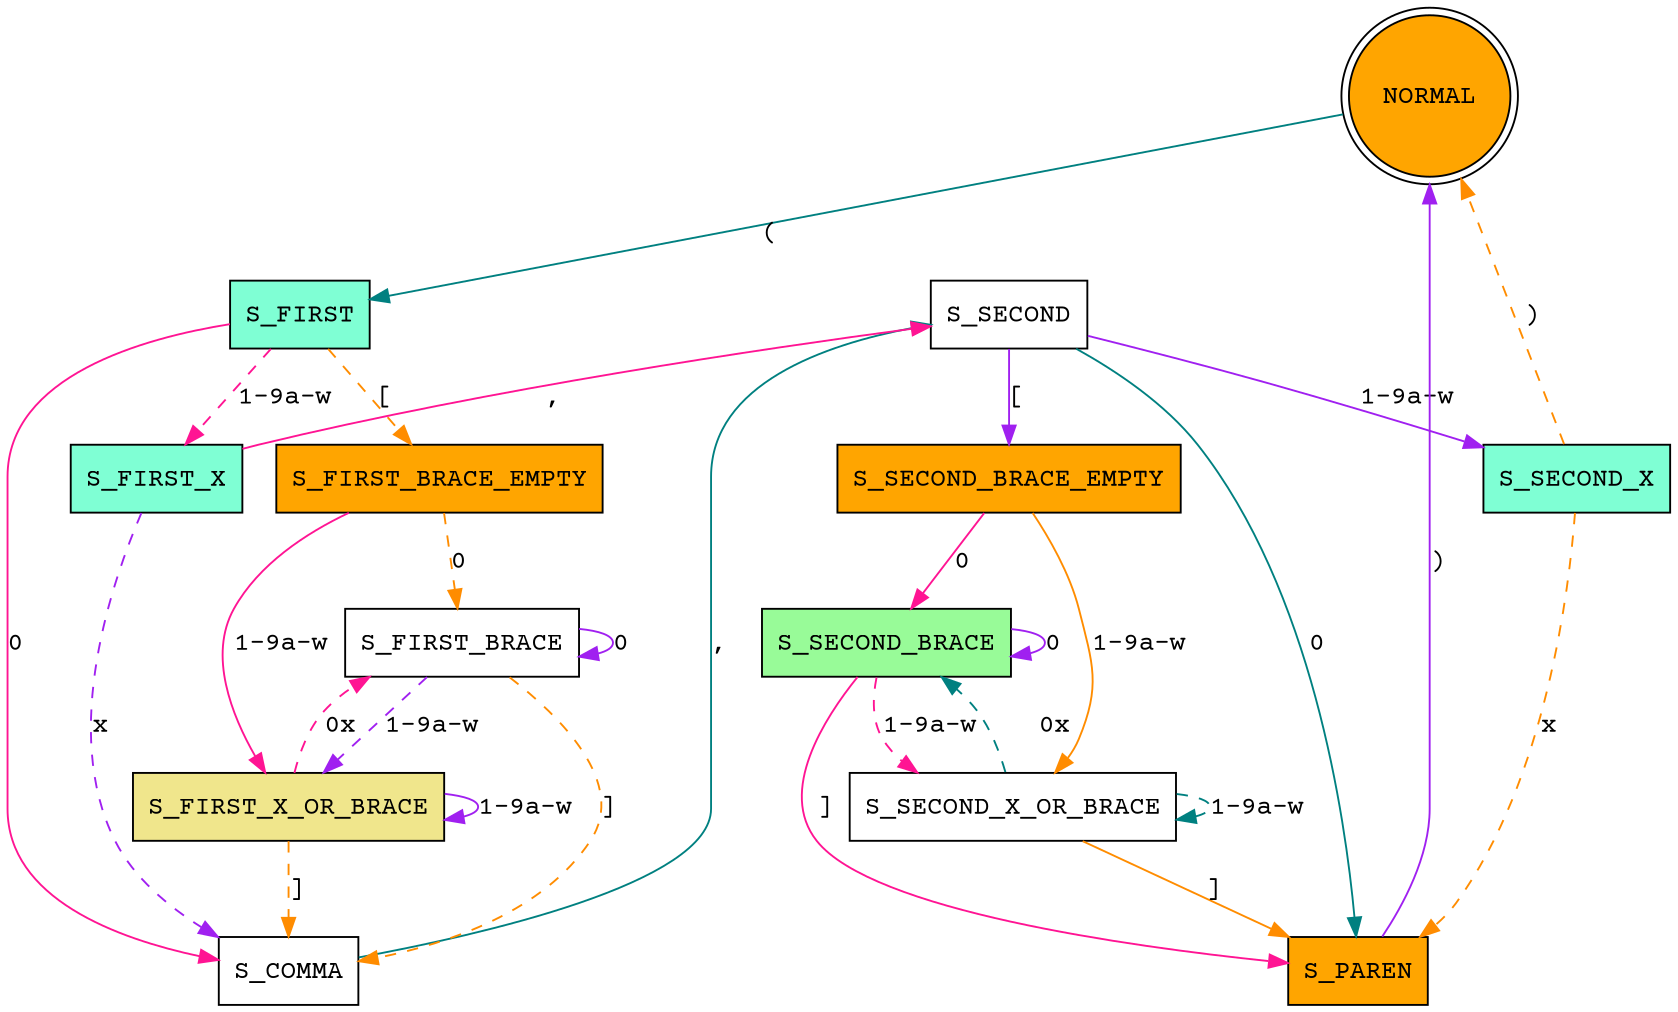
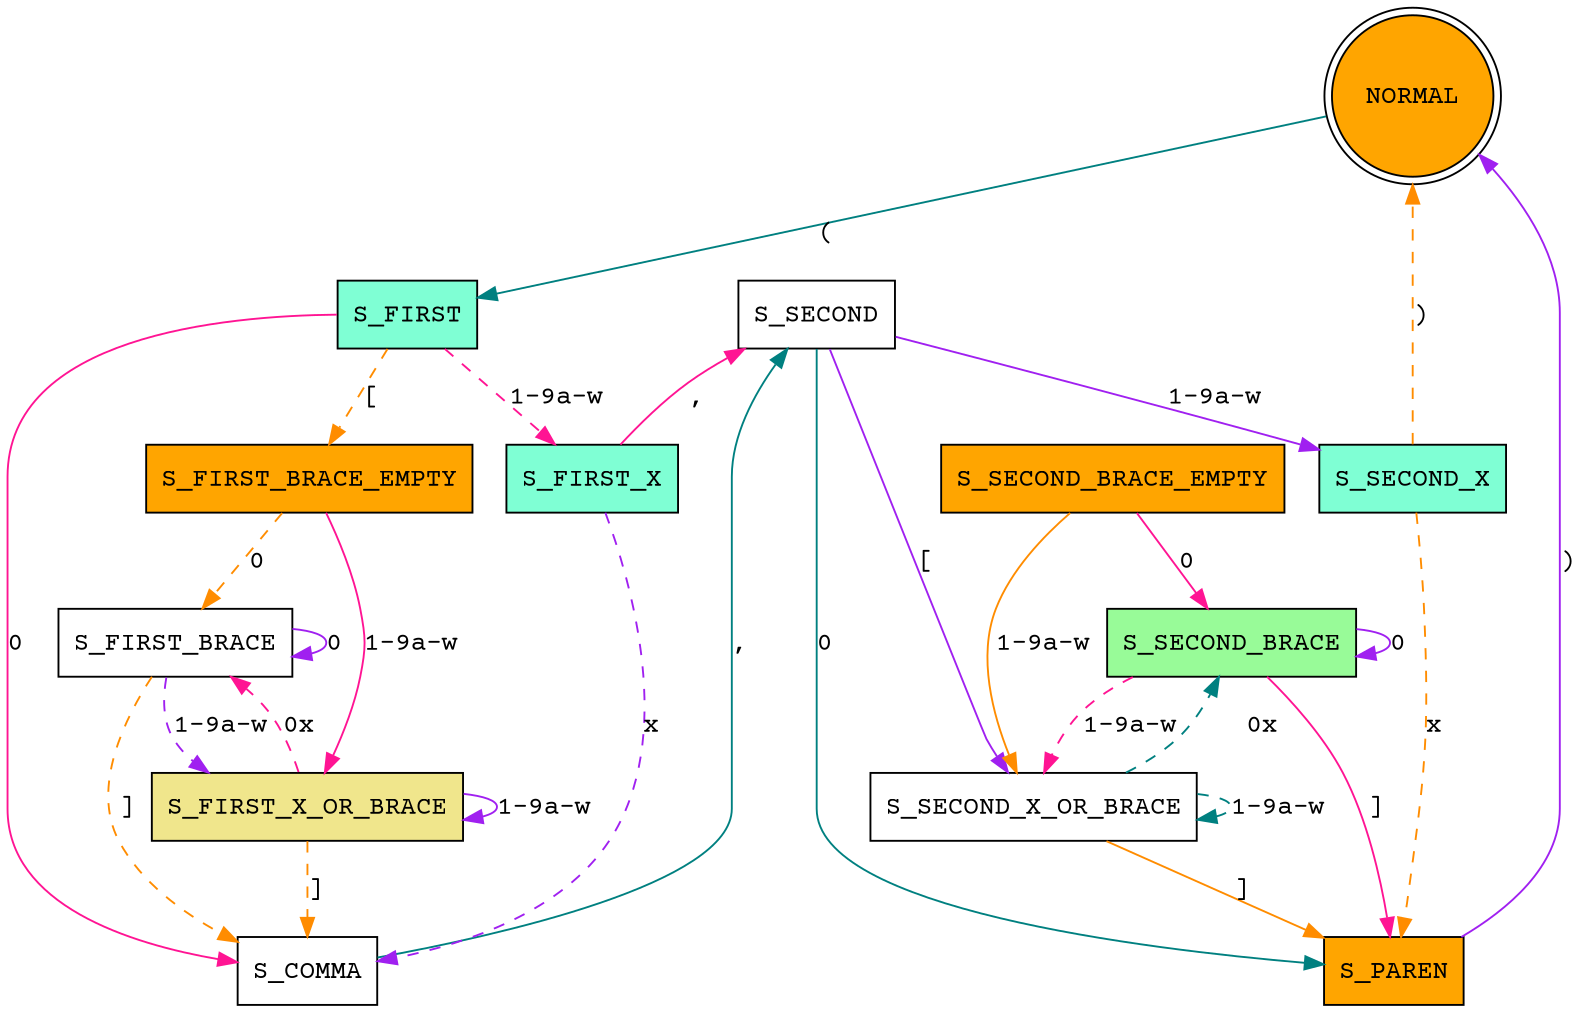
(1009, 387) -> (912, 554)
